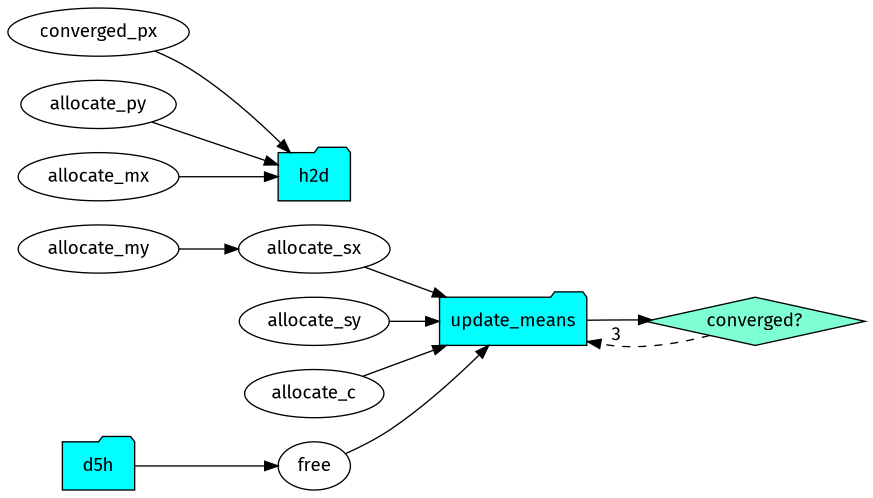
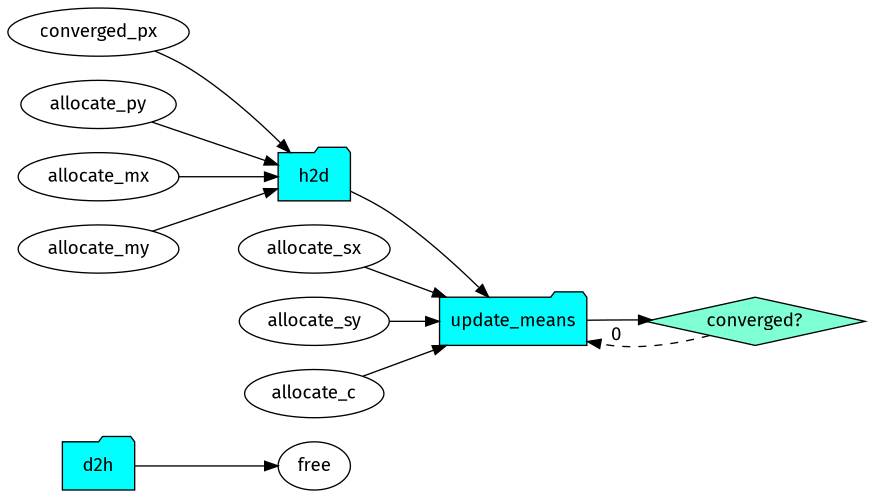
(202, 249) -> (208, 212)
(616, 335) -> (616, 335)
(416, 410) -> (419, 234)
(99, 466) -> (99, 466)
